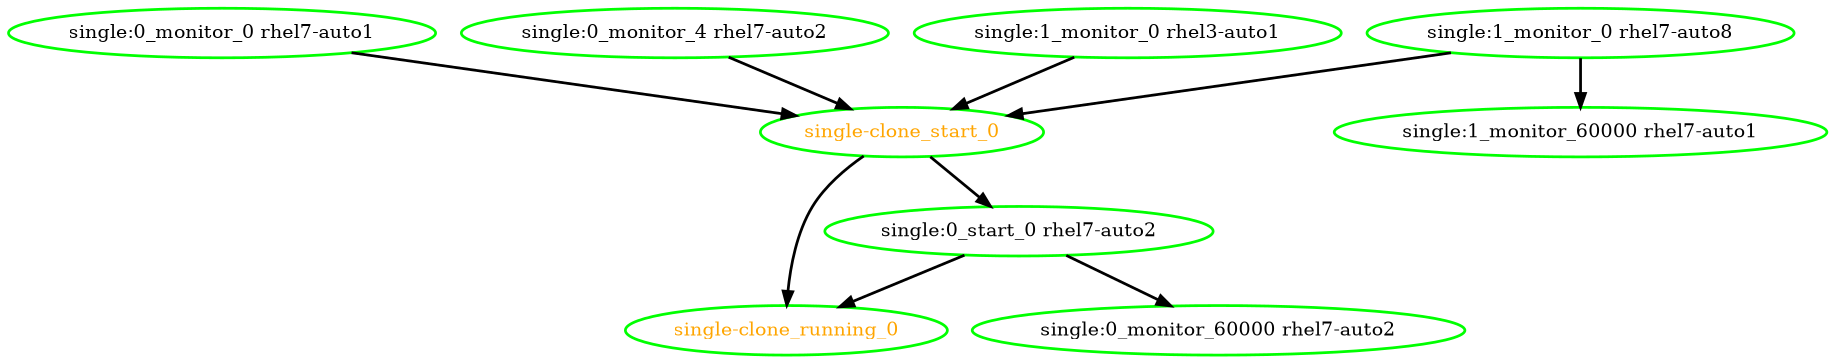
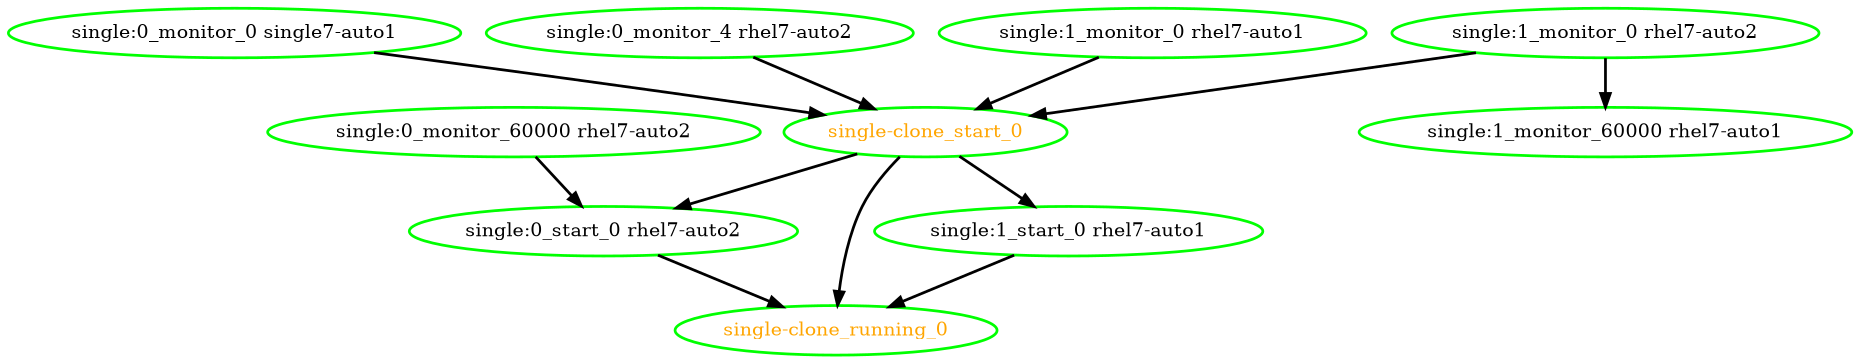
(222, 33) -> (235, 33)
(1128, 33) -> (1153, 33)
(1581, 33) -> (1605, 33)
none -> (1069, 231)
(1112, 278) -> (554, 176)
